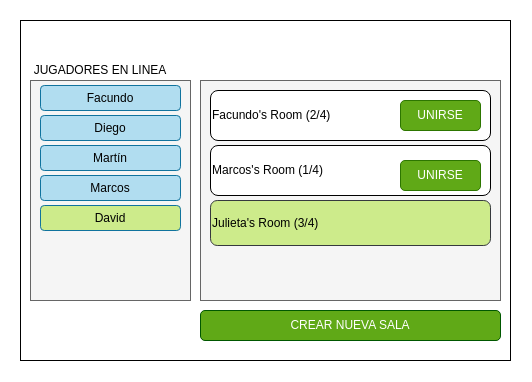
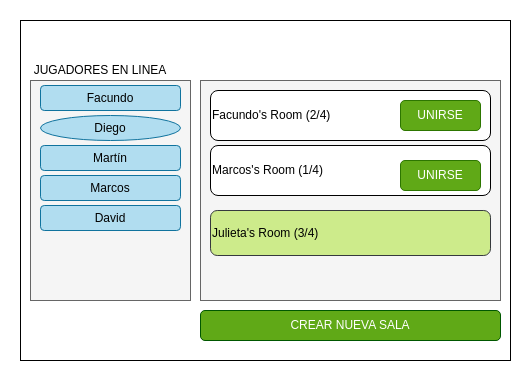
(111, 128) -> (111, 128)
(111, 218) -> (111, 218)
(351, 223) -> (351, 233)
